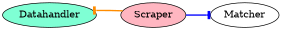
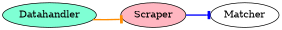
(110, 10) -> (106, 20)
